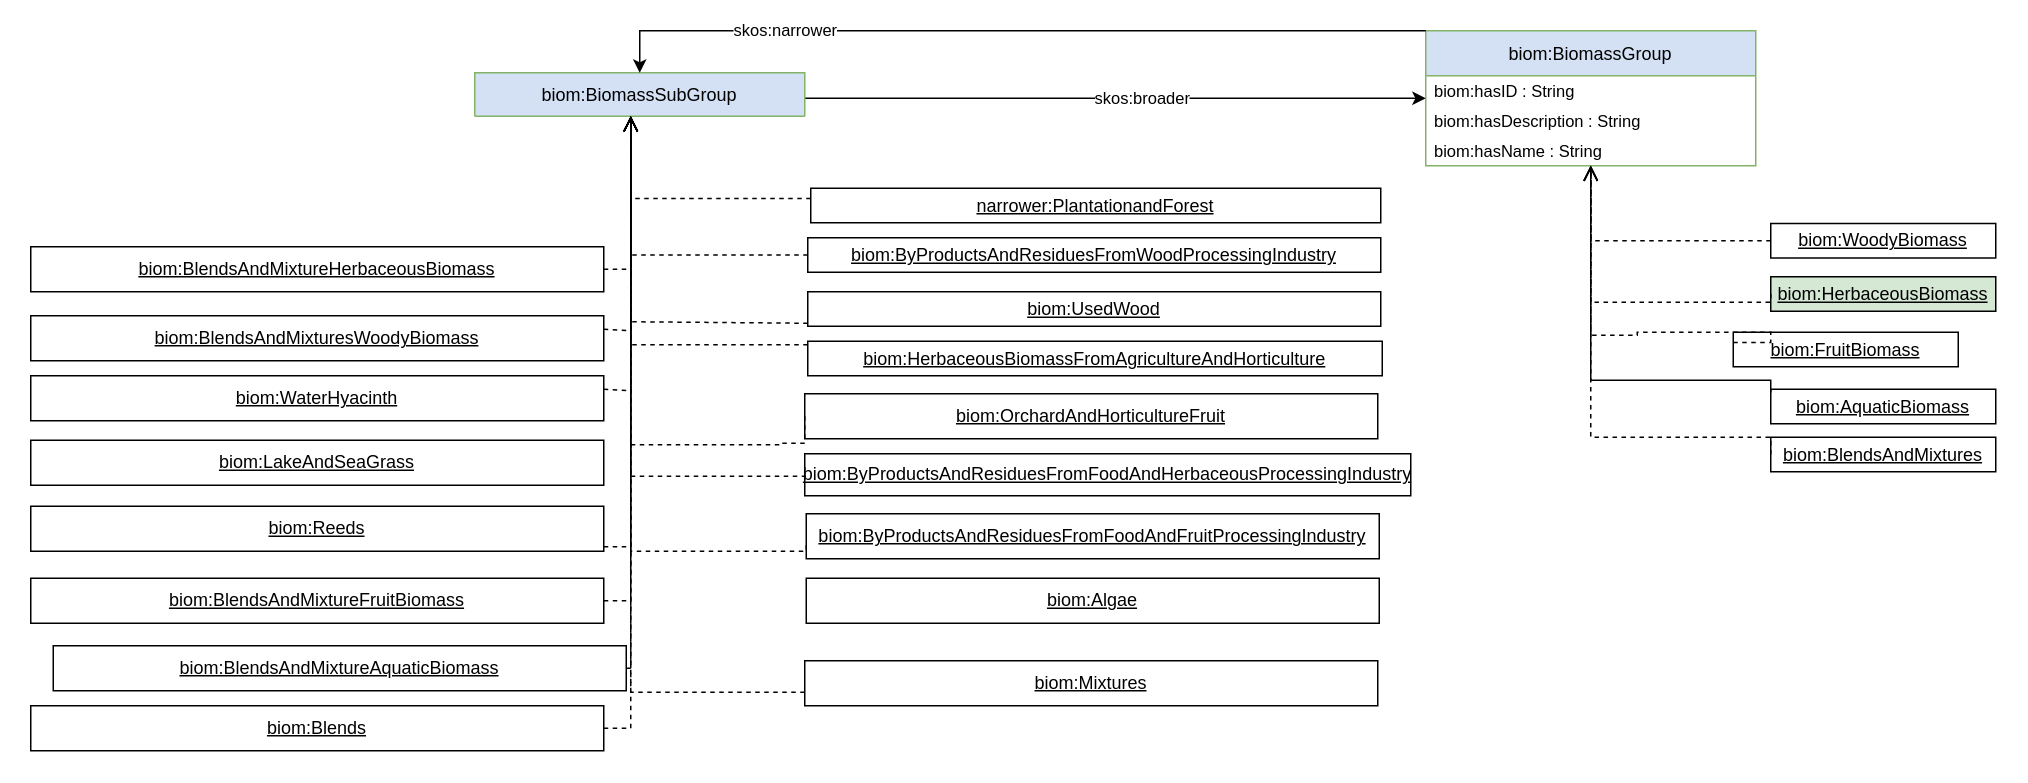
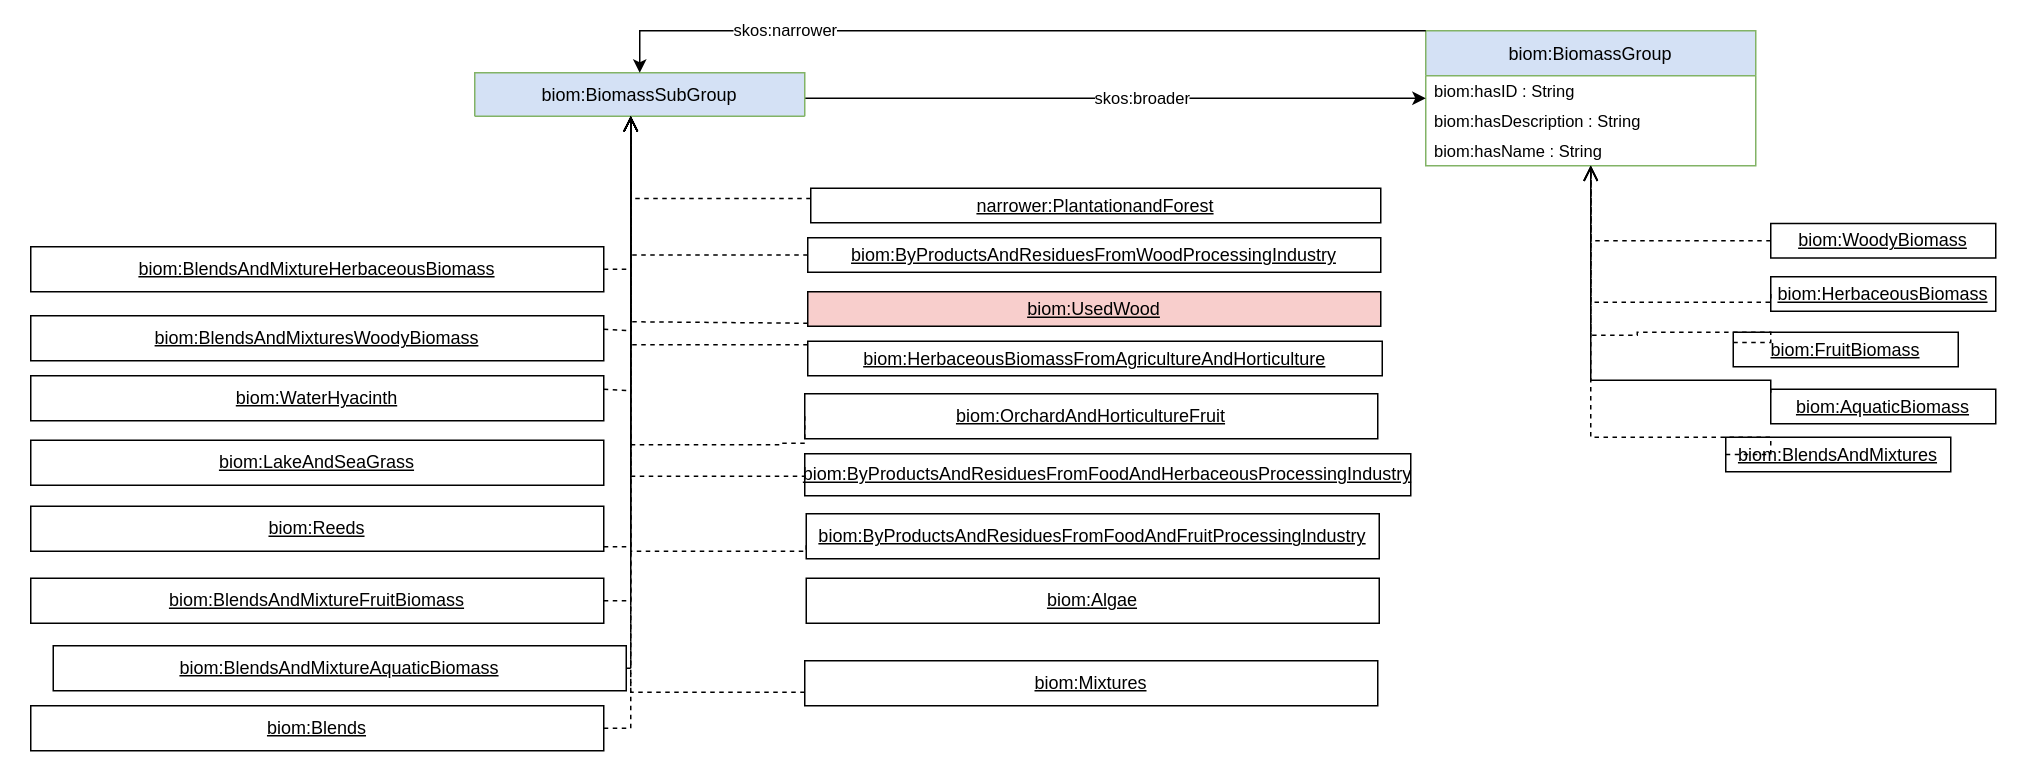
(1883, 294) -> (1883, 294)
(1094, 309) -> (1094, 309)
(1883, 455) -> (1838, 455)
